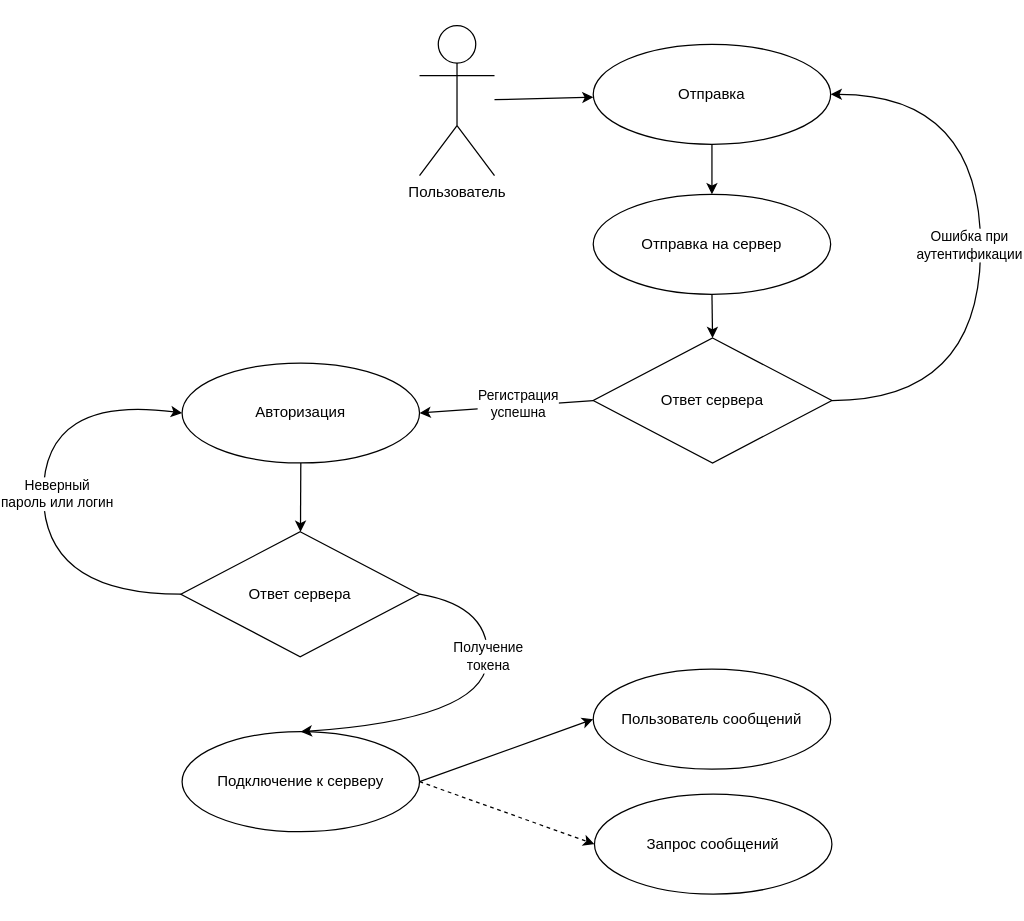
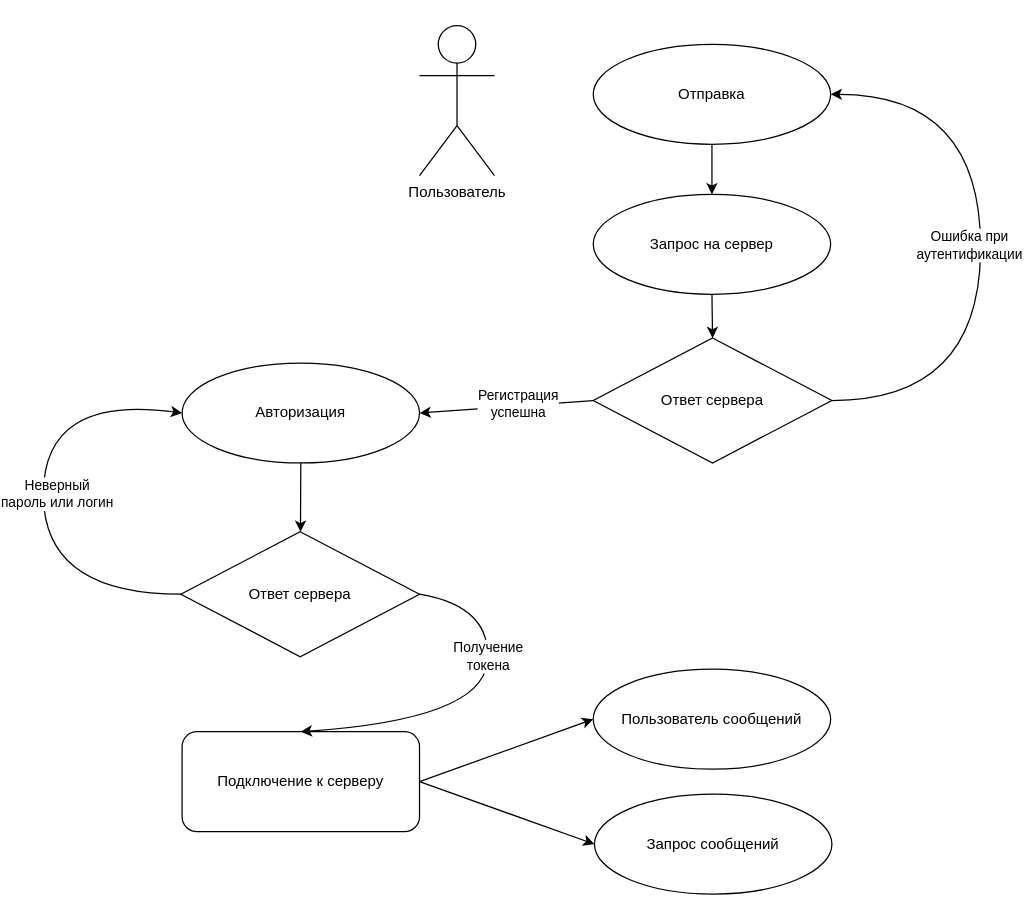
(539, 99) -> none
(712, 244) -> (712, 244)
(301, 782) -> (301, 782)
(502, 811) -> (502, 811)
